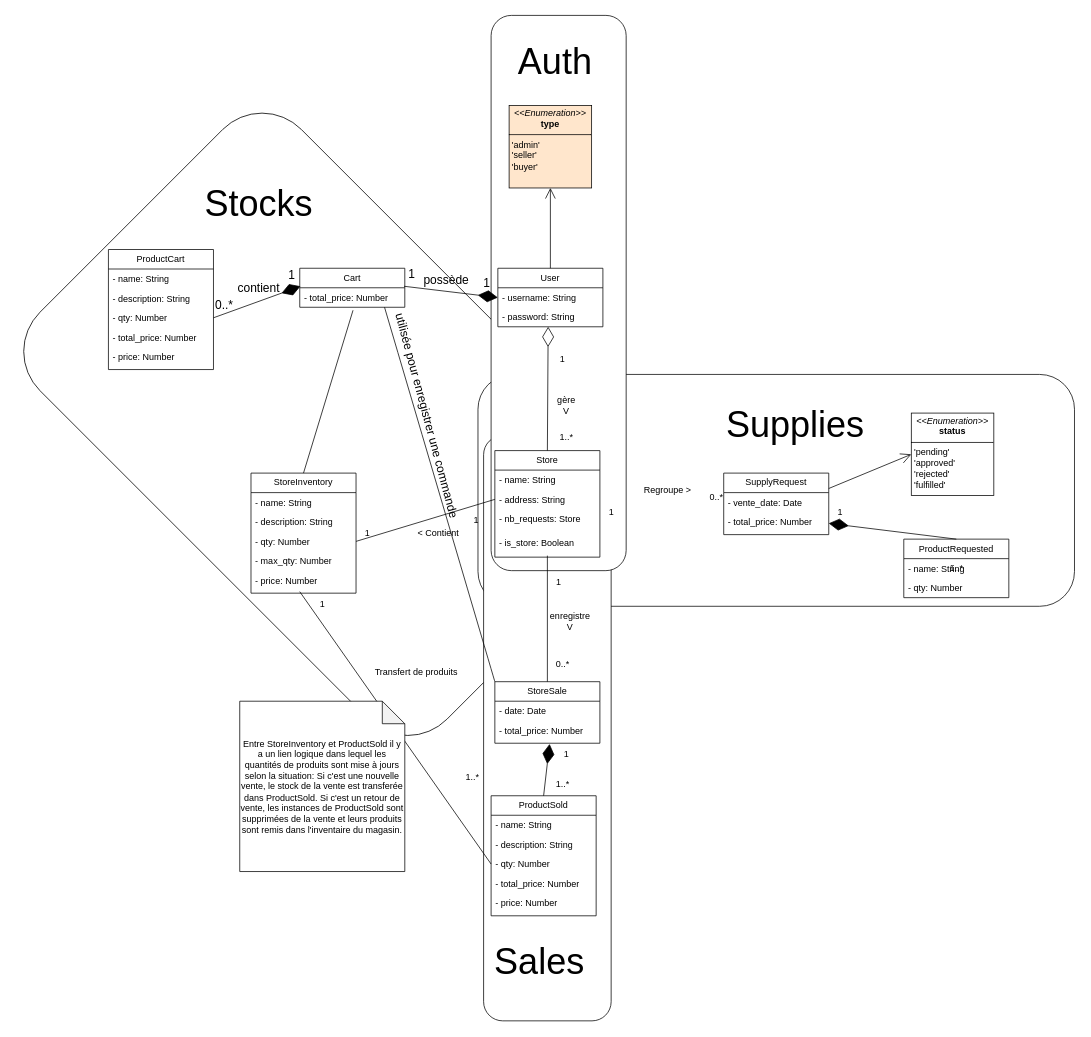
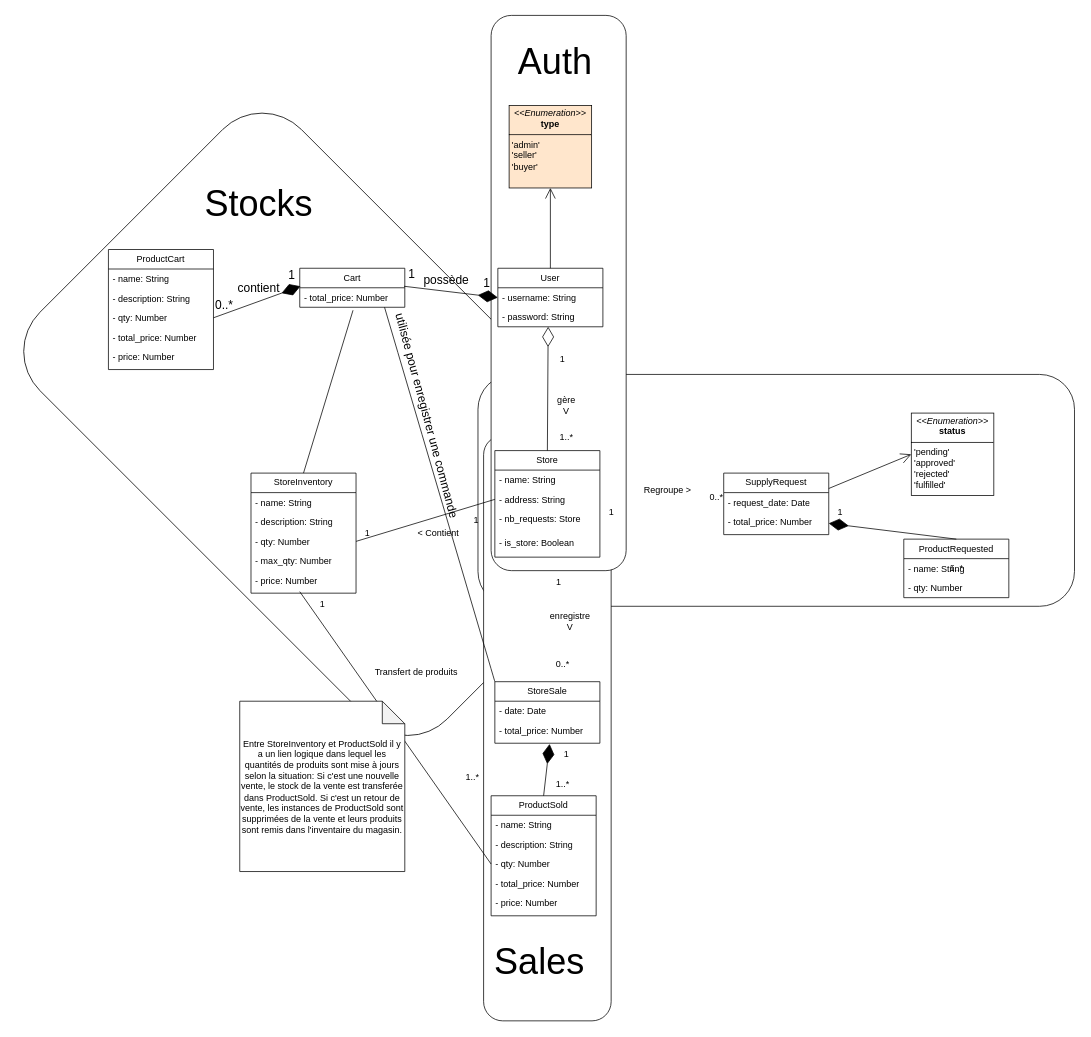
(795, 424) -> none
(770, 503) -> (775, 503)
(547, 618) -> none
